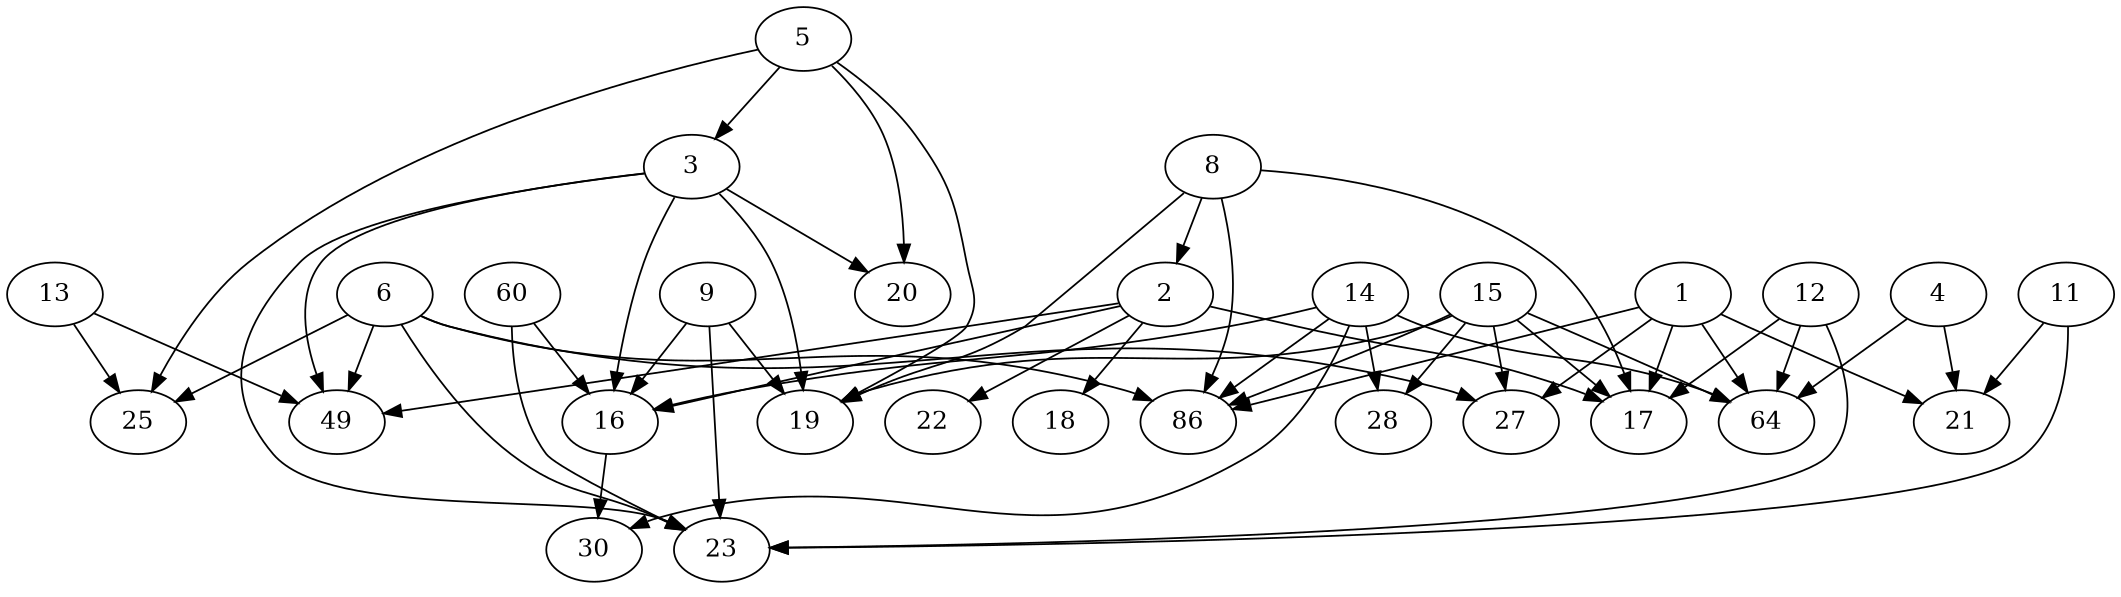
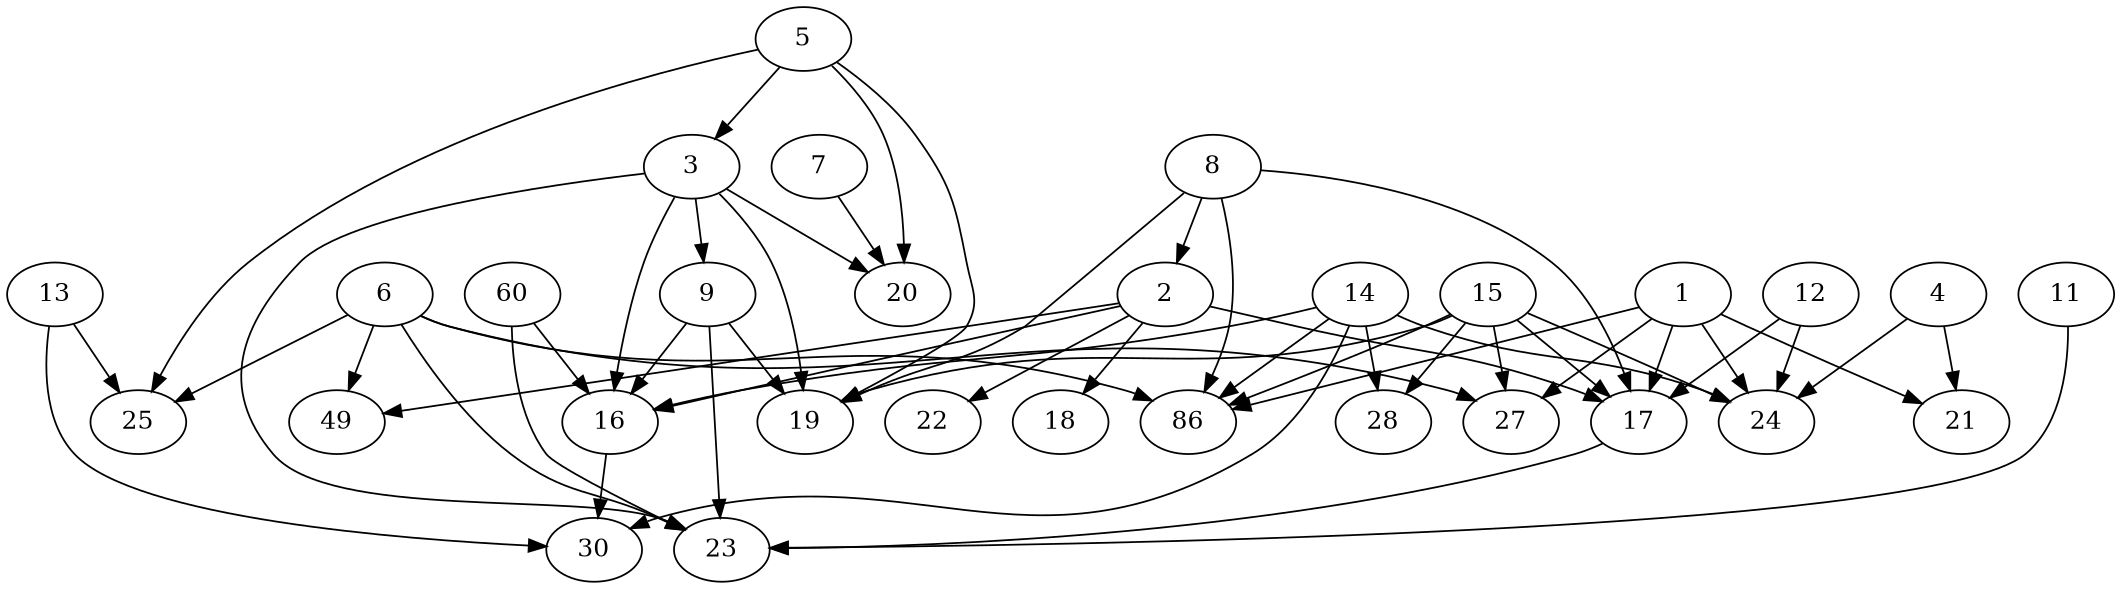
none -> (819, 167)
(328, 257) -> (699, 221)
(2020, 351) -> none
(188, 355) -> (229, 513)
(1767, 422) -> (1767, 422)
(1560, 513) -> (1199, 523)
